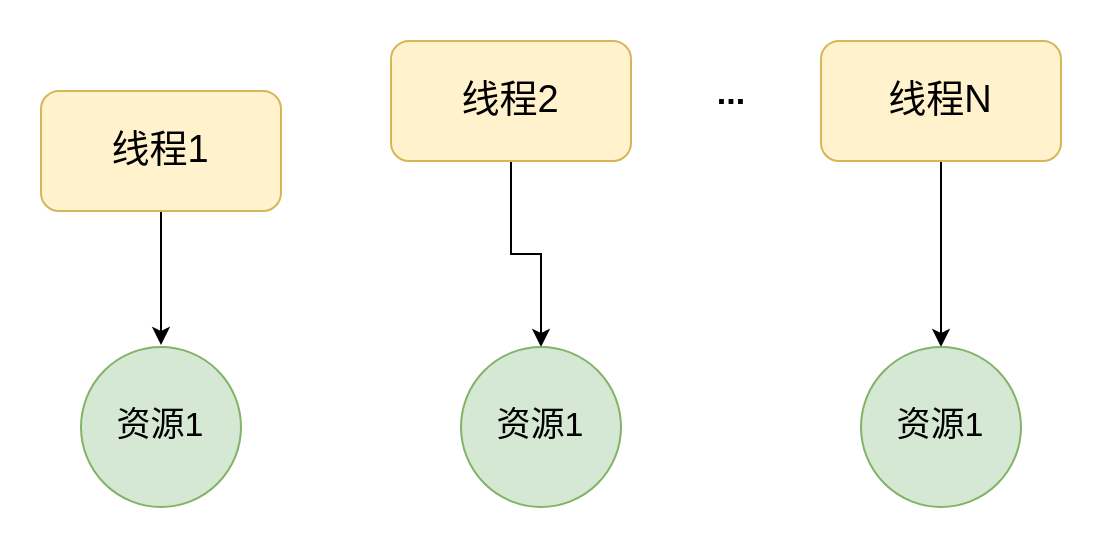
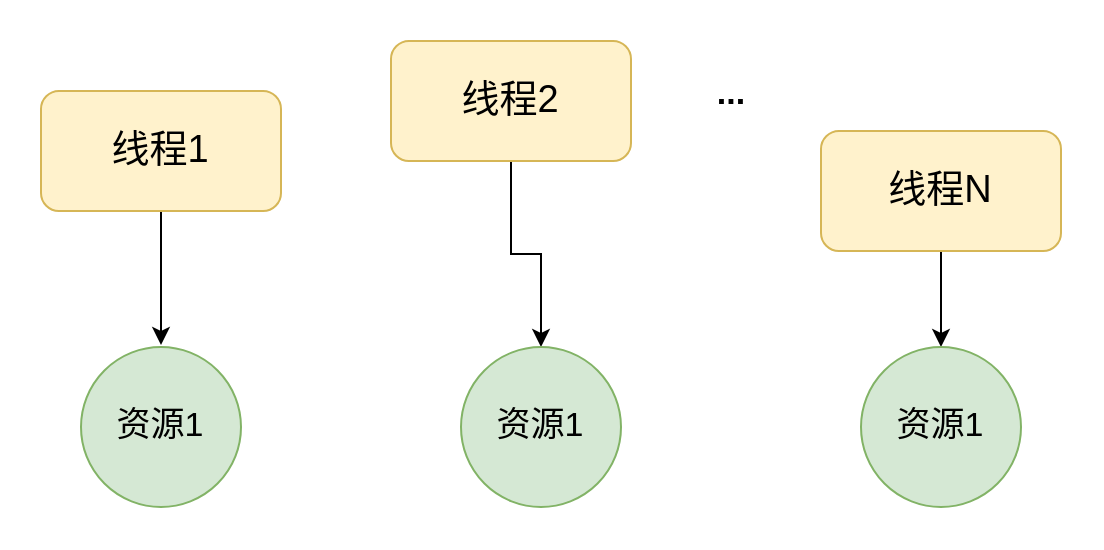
(941, 101) -> (941, 191)
